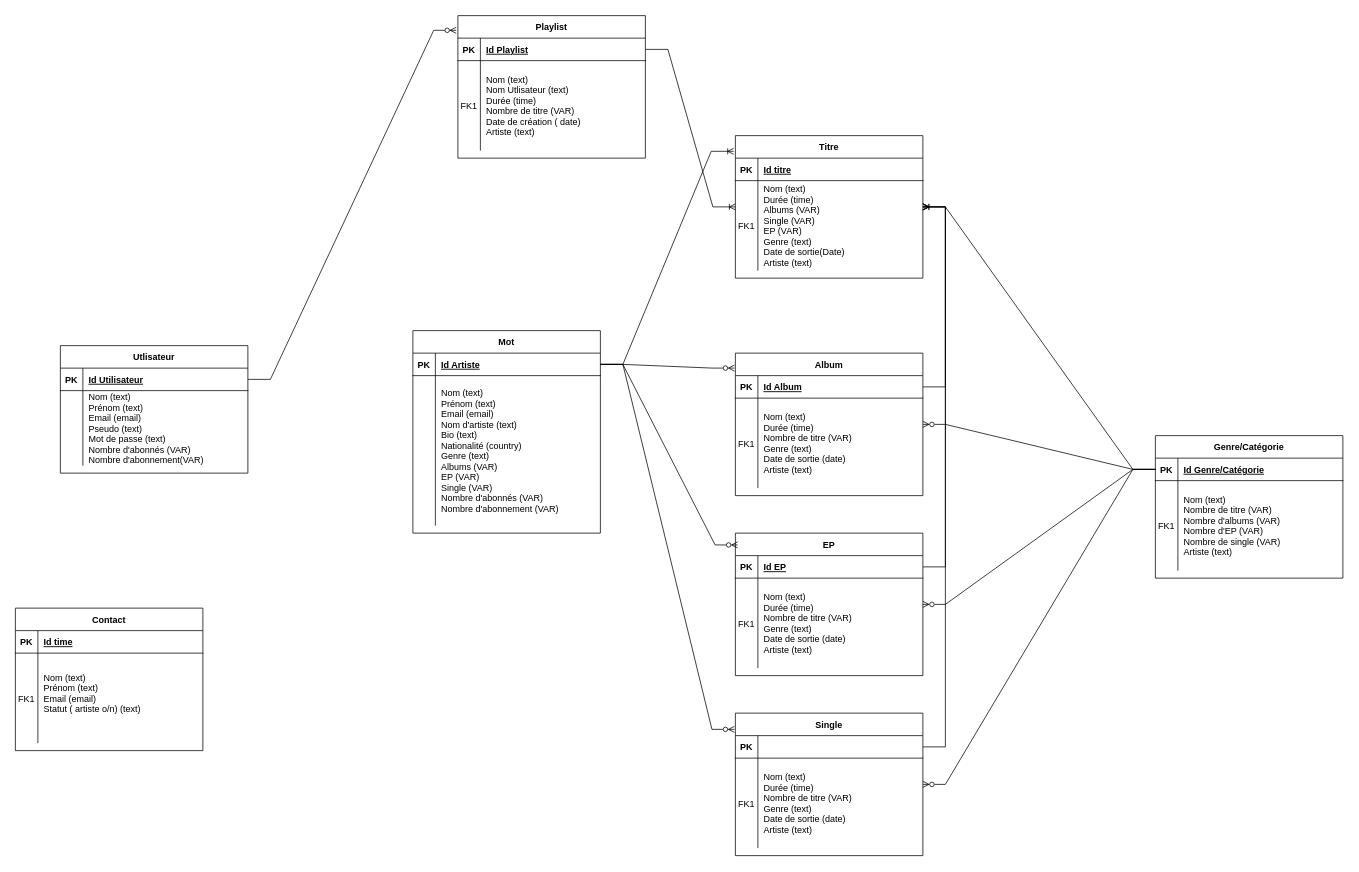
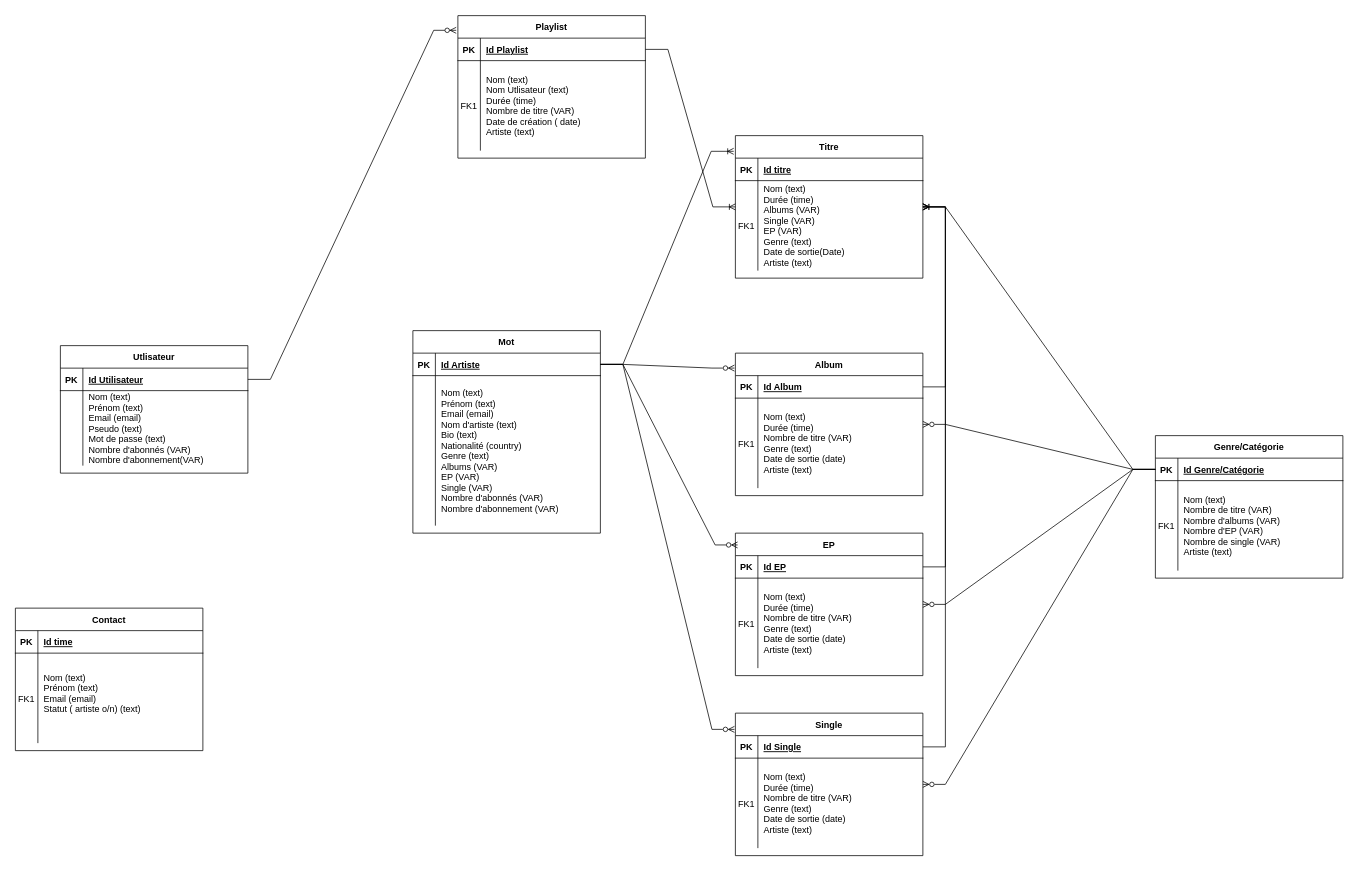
none -> (840, 747)
